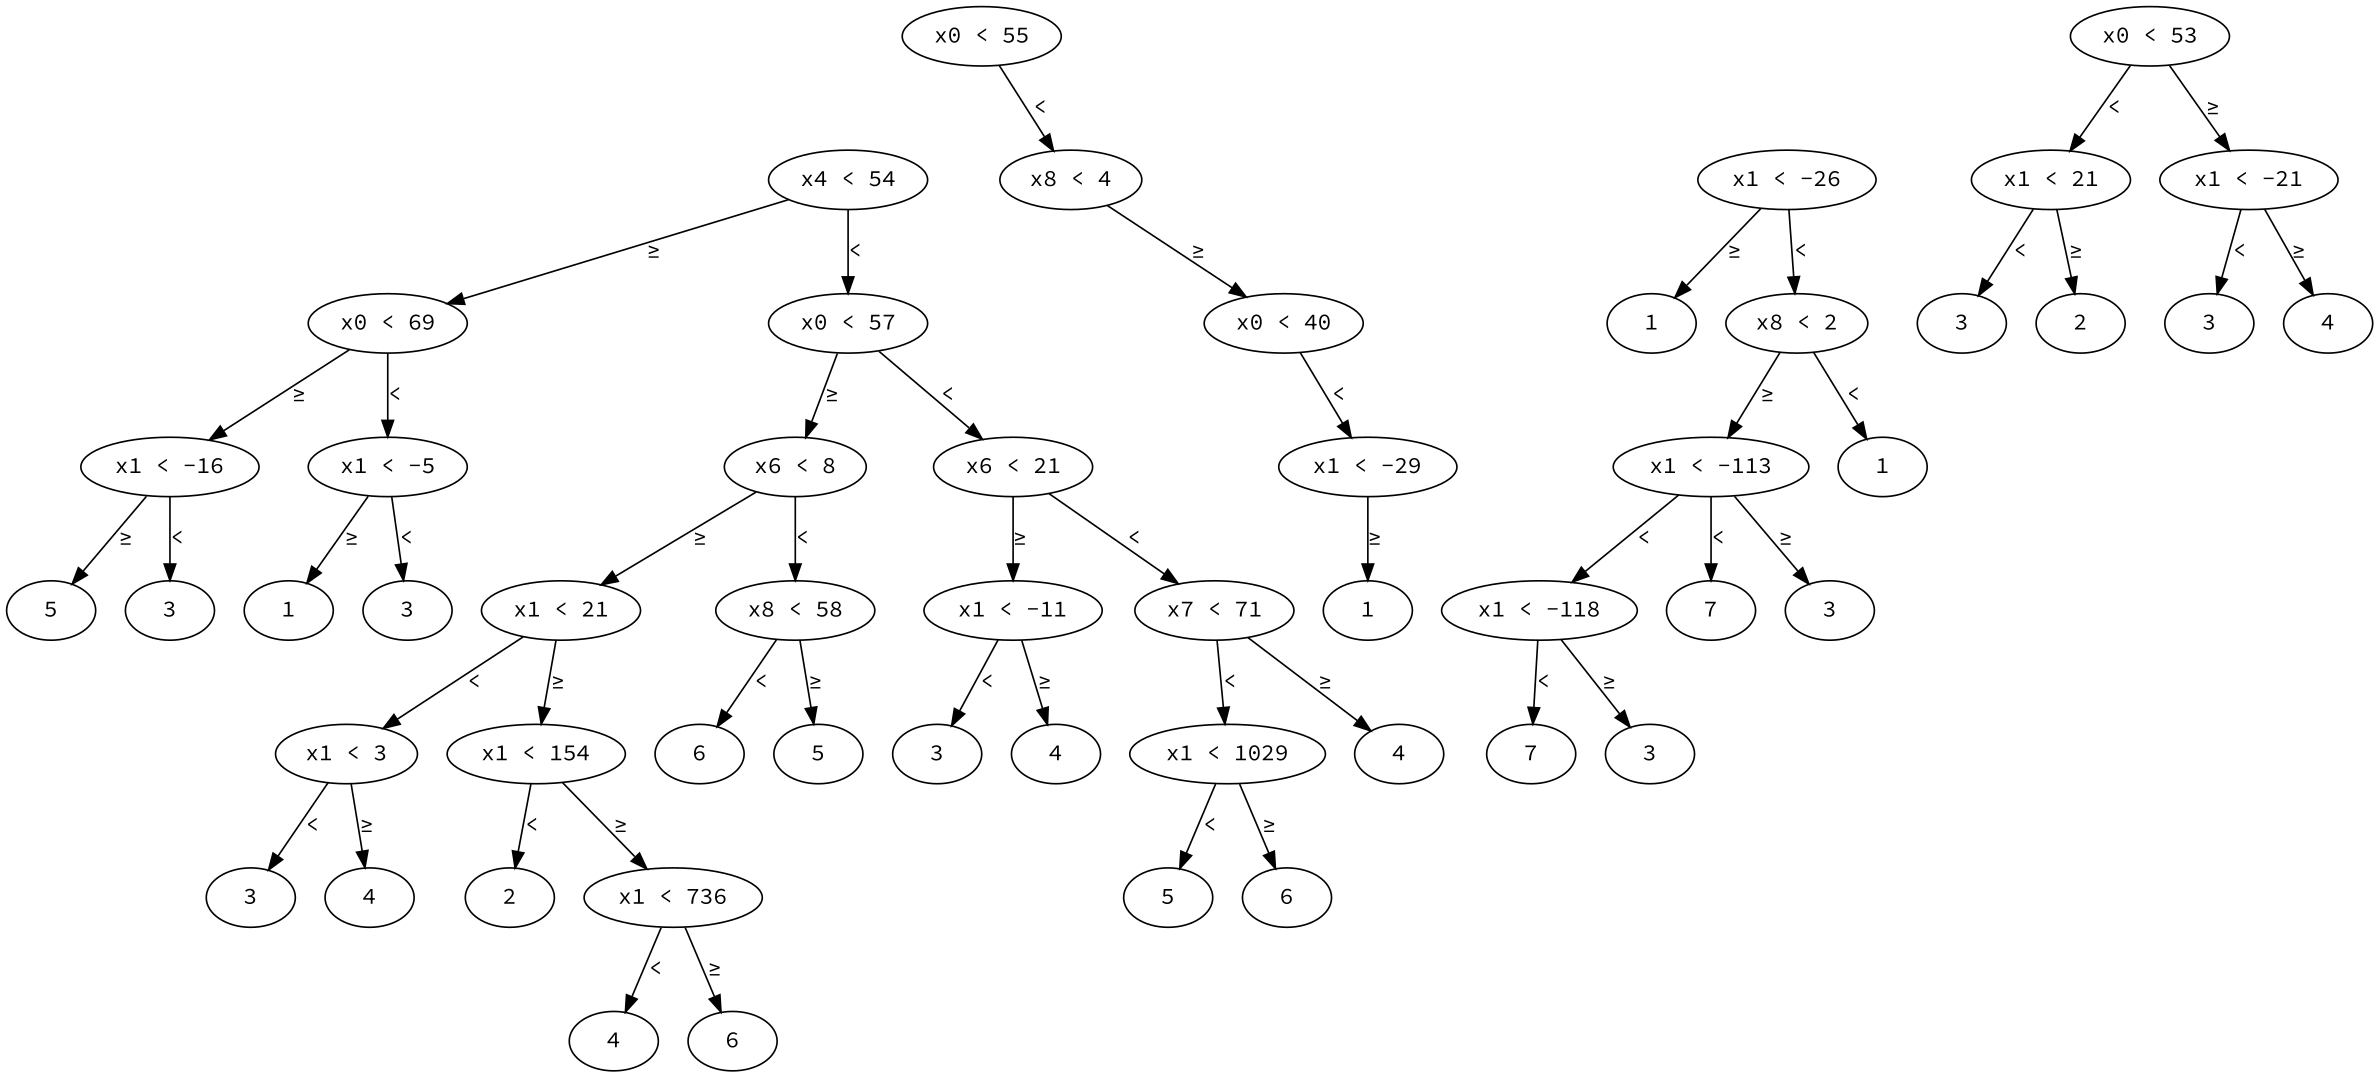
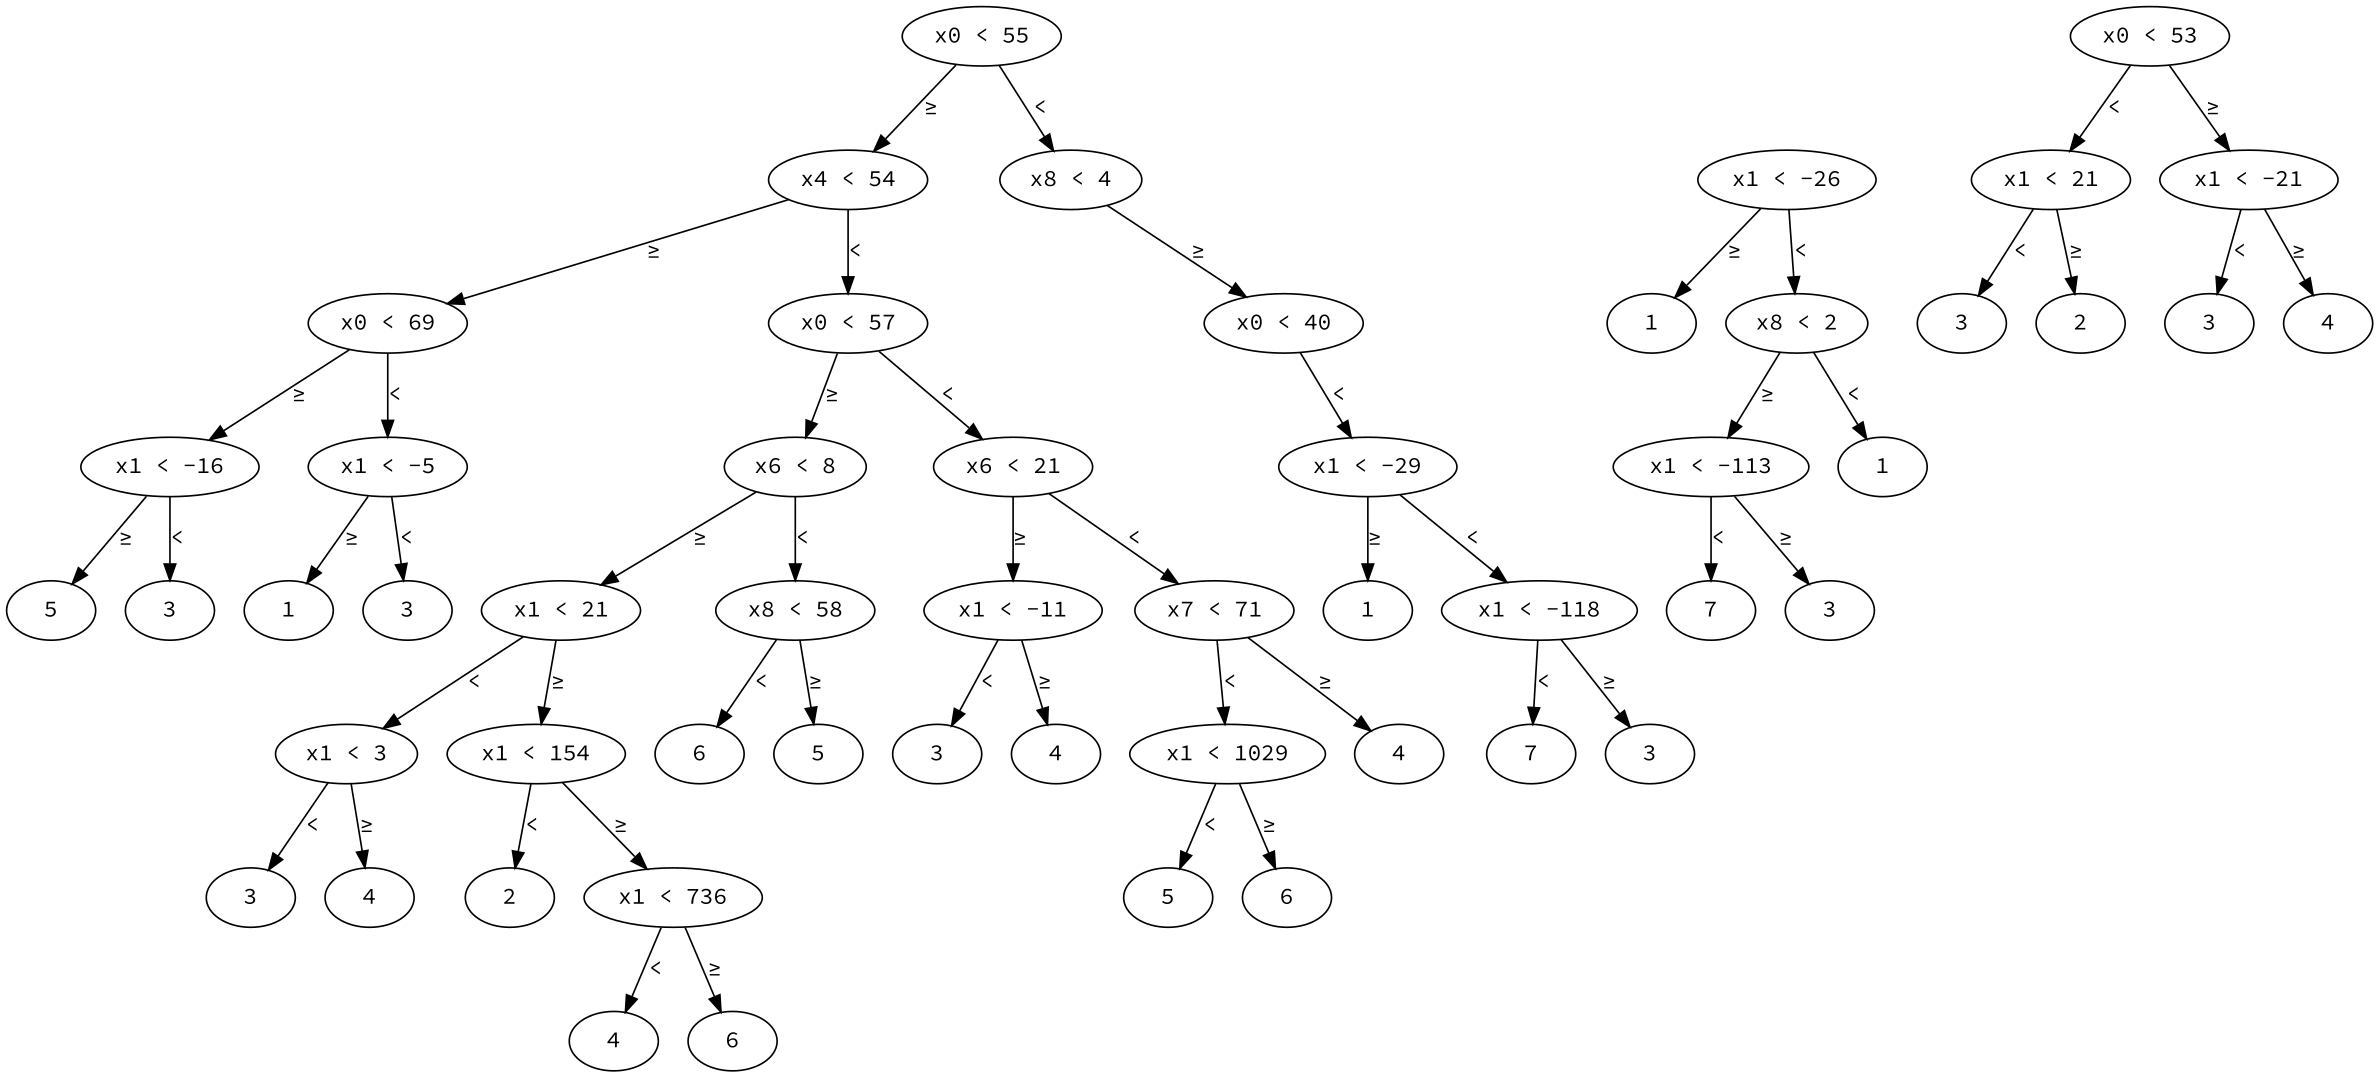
none -> (921, 102)
(1632, 533) -> (1447, 533)
